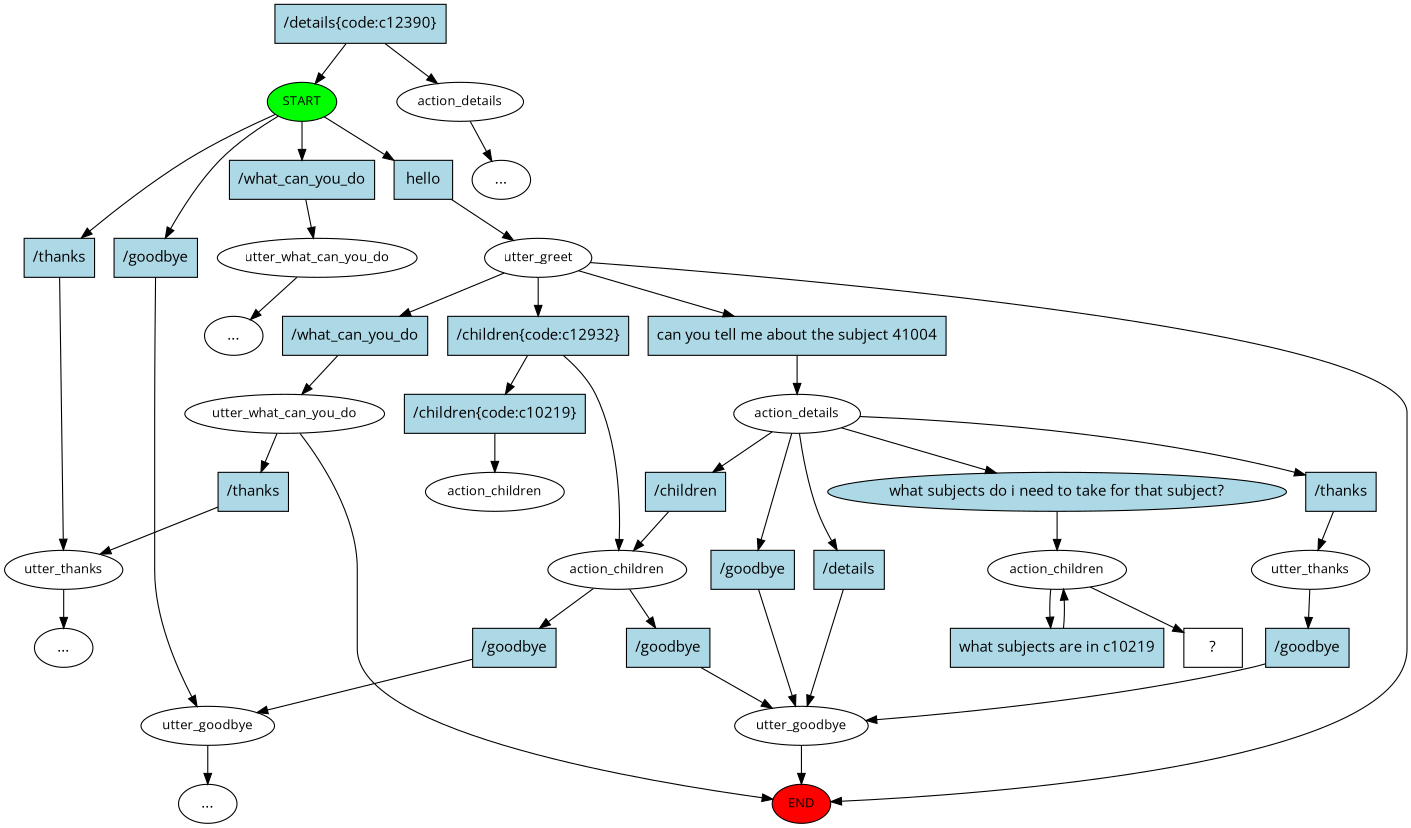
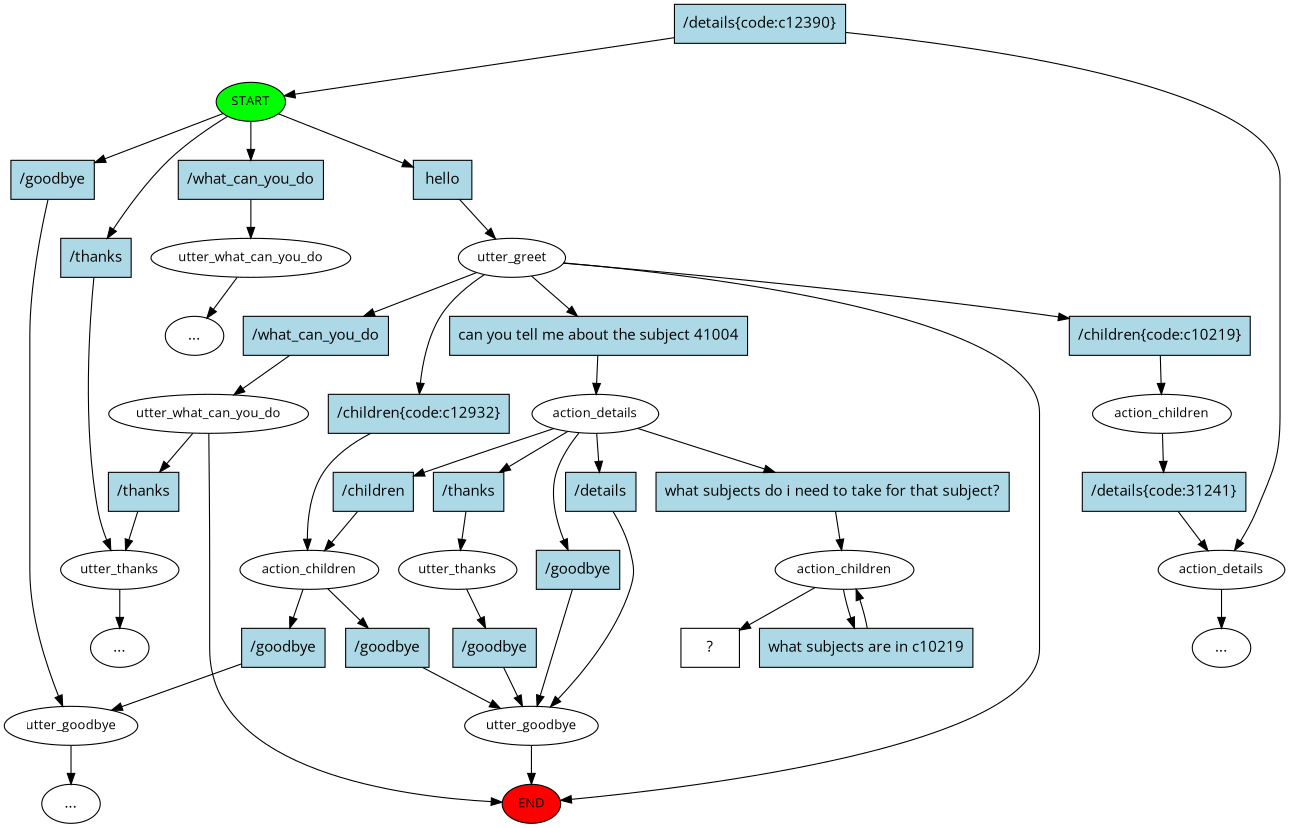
(519, 370) -> (811, 287)
(1057, 492) -> (833, 492)
none -> (1164, 492)
